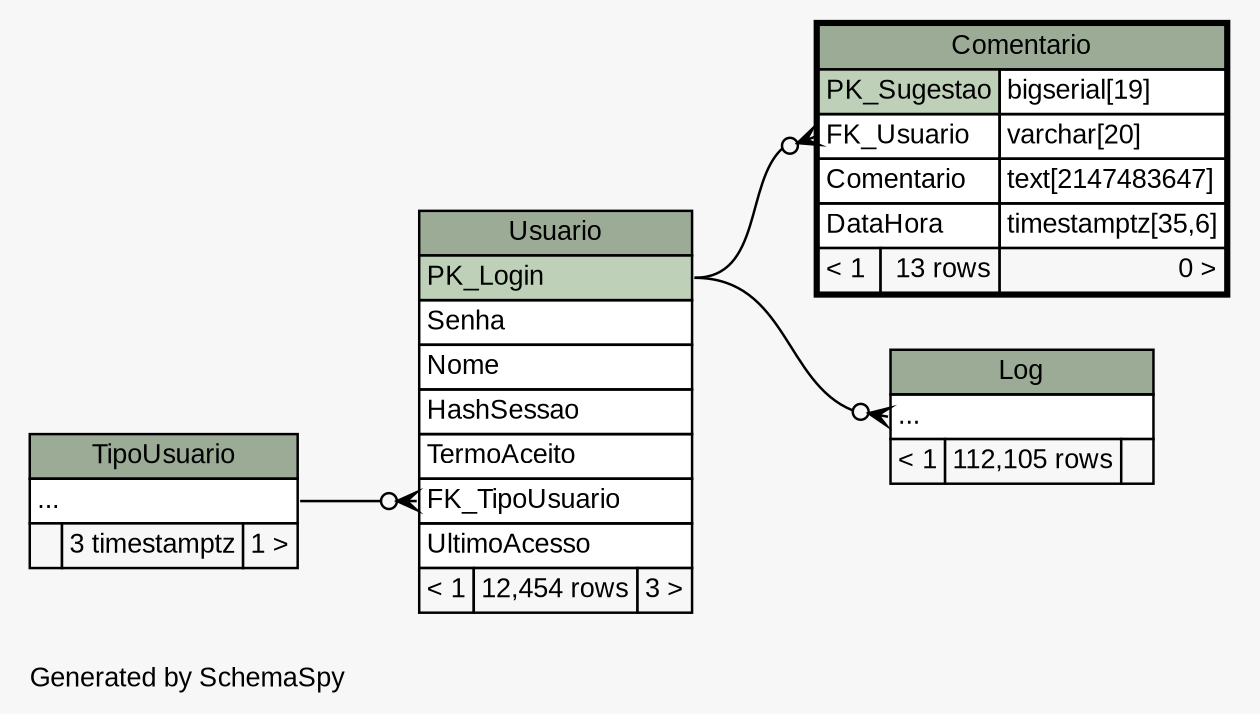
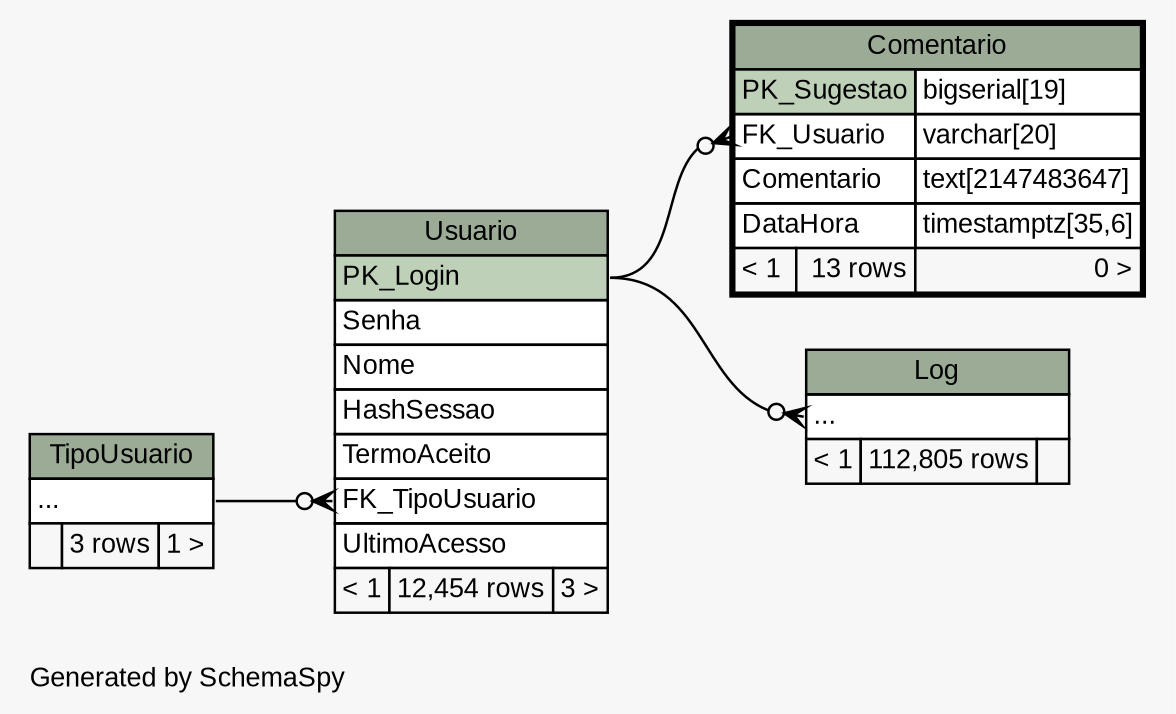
(1033, 460) -> (949, 460)
(153, 544) -> (110, 544)
